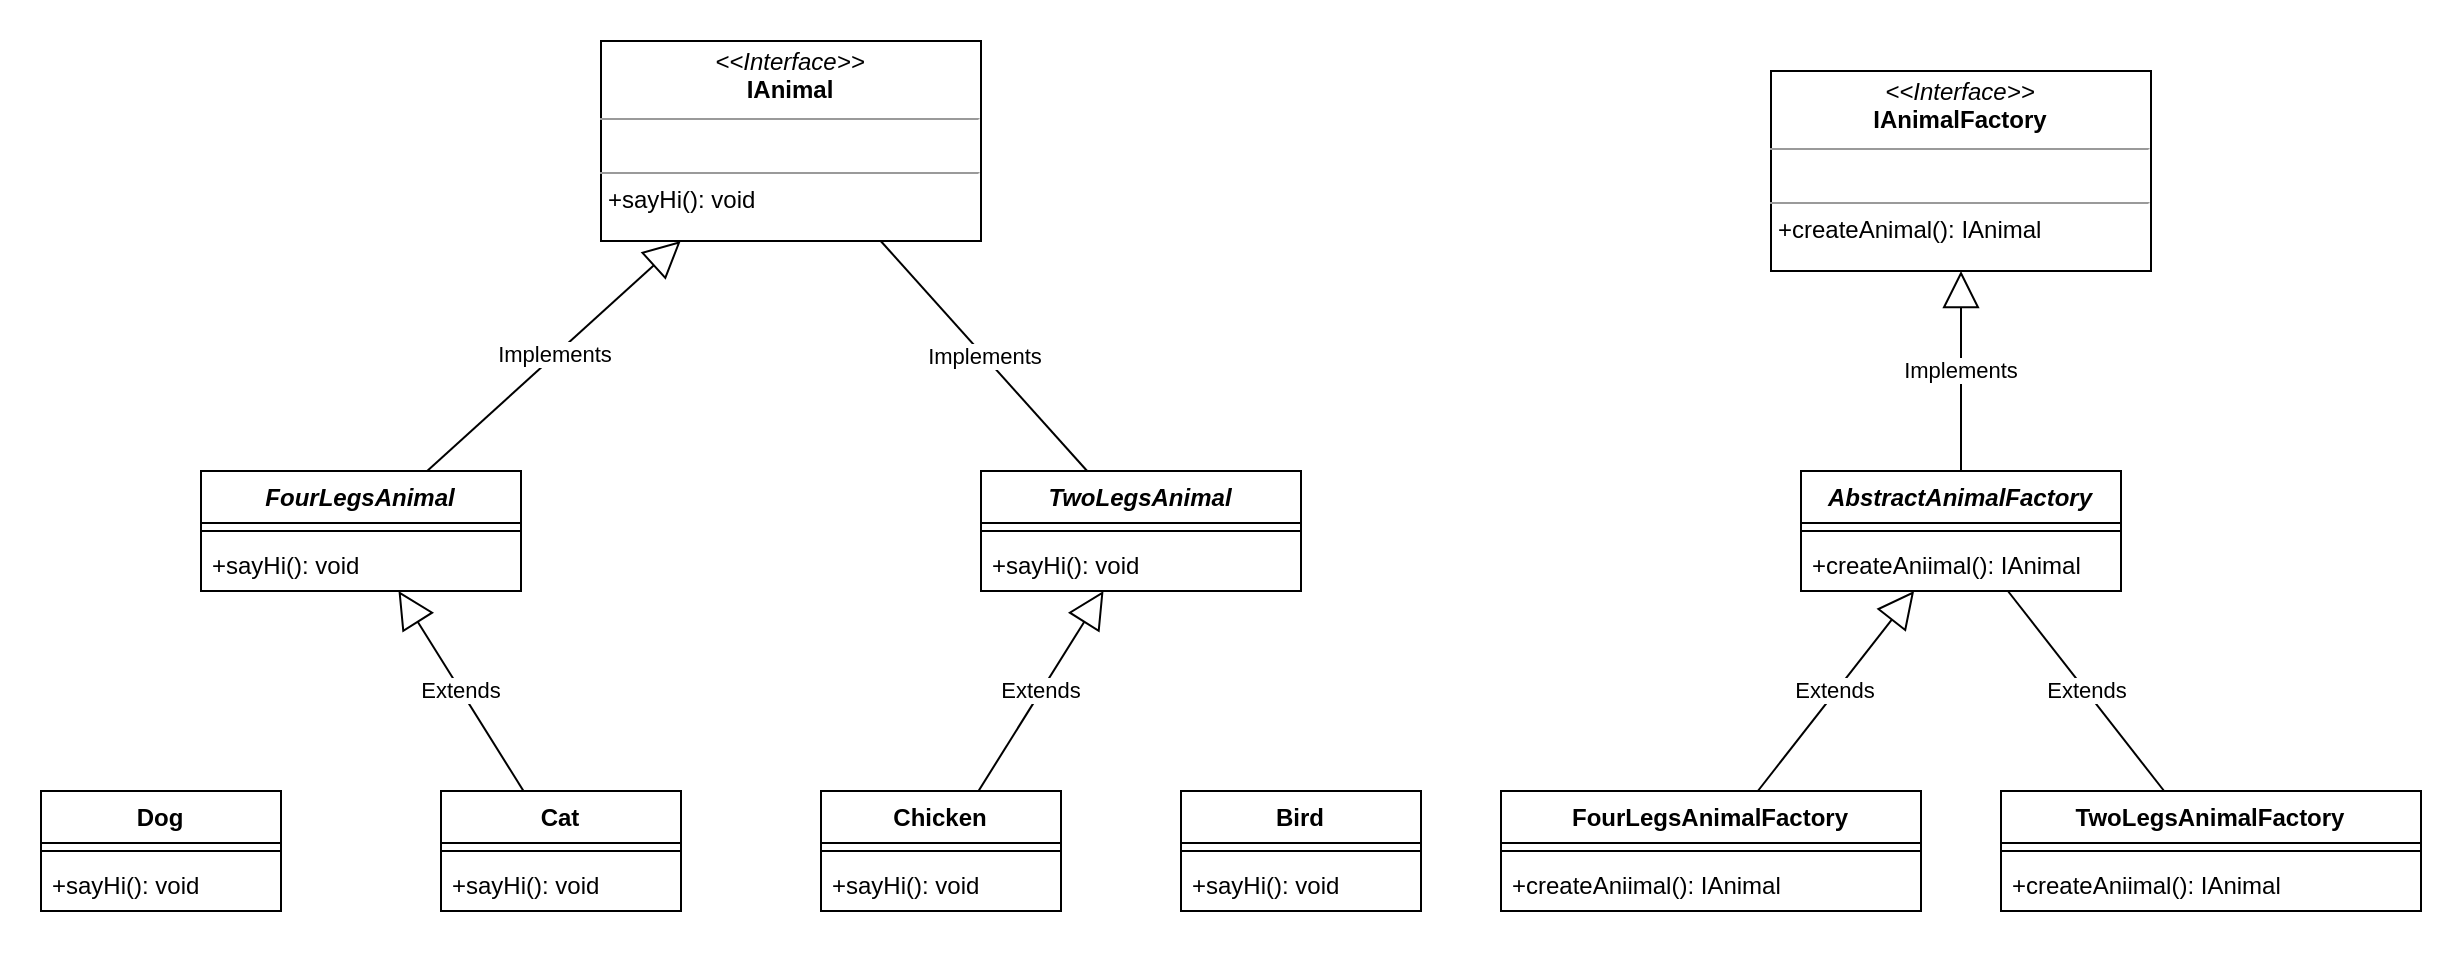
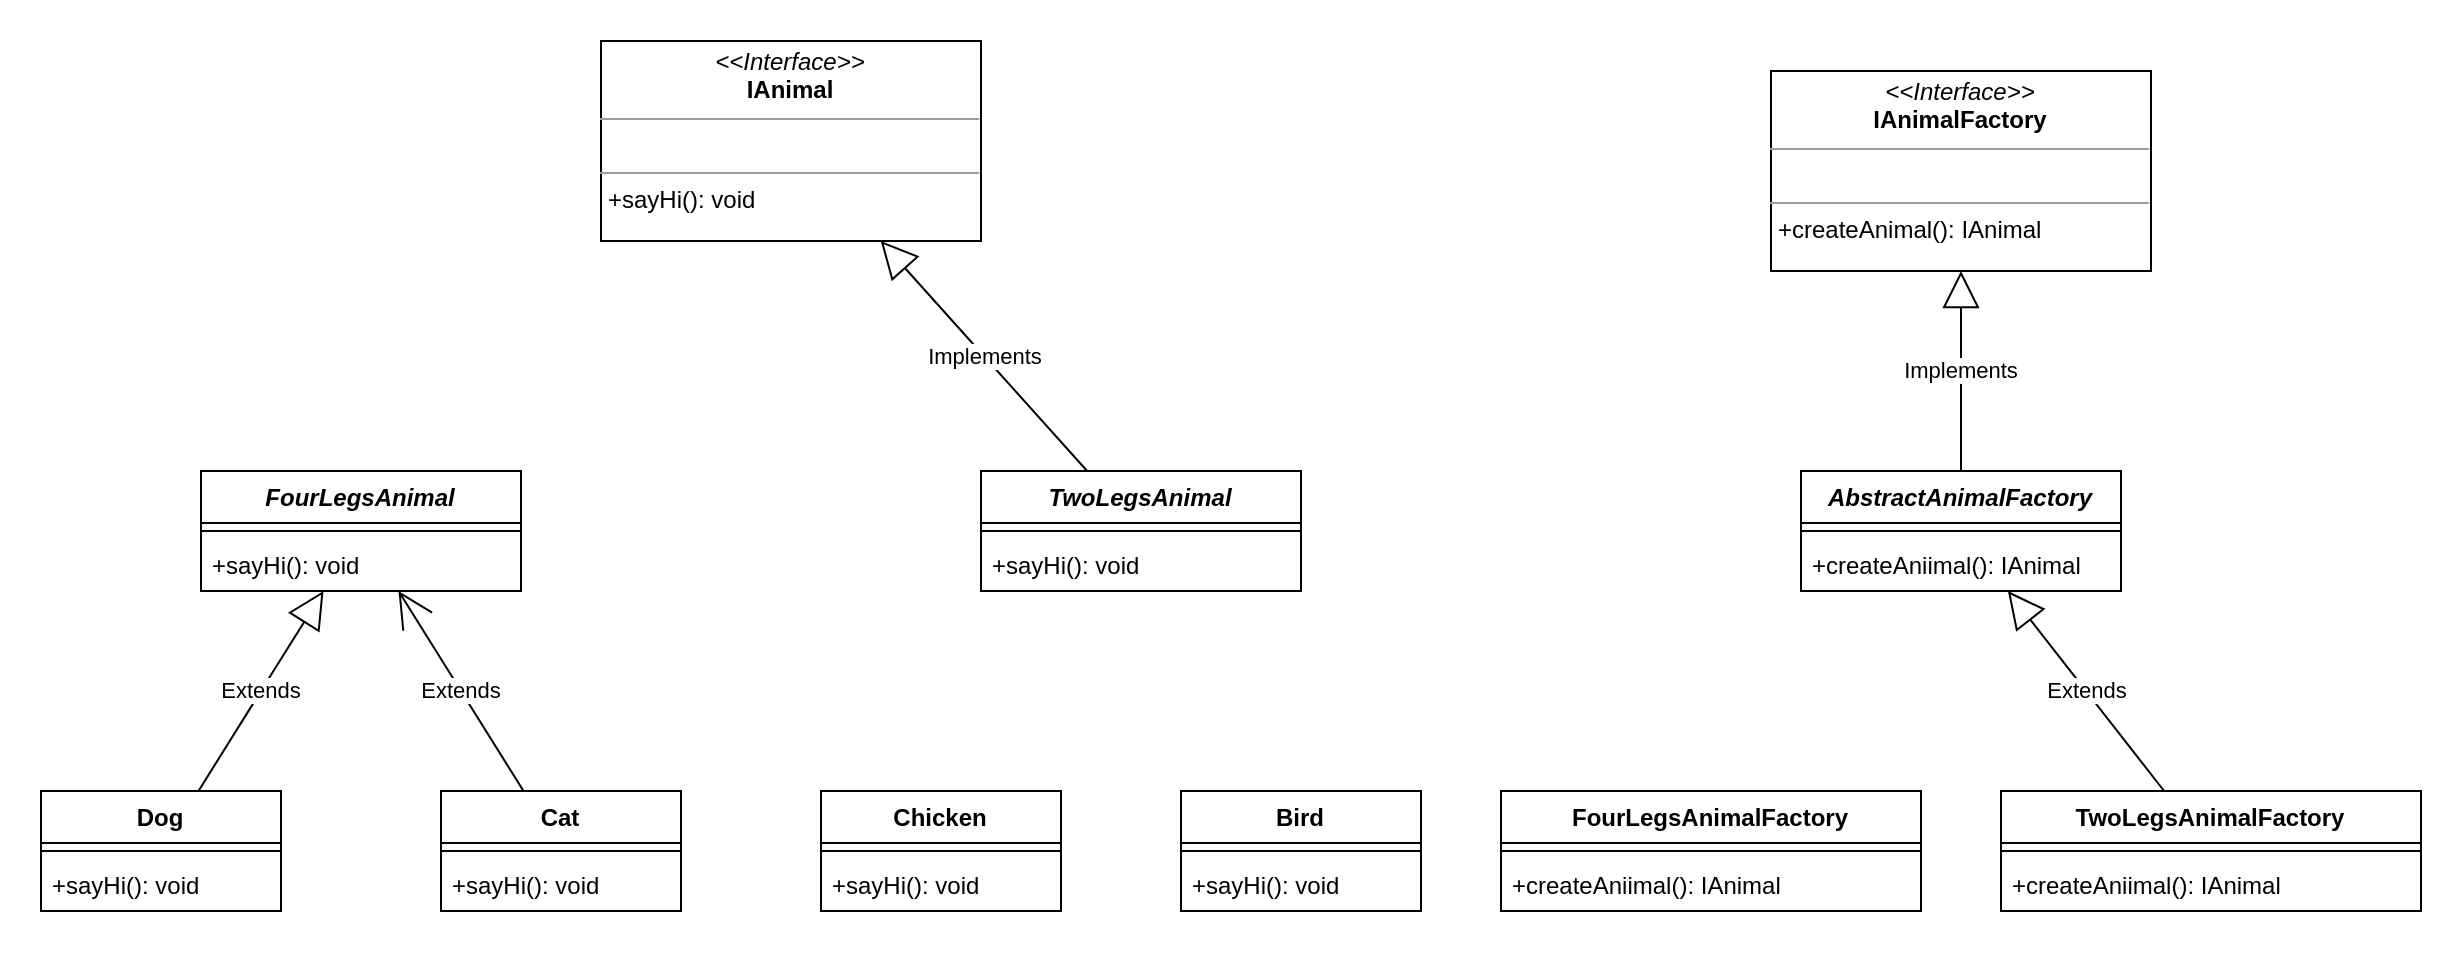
(894, 256) -> (906, 269)
(541, 368) -> none
(2021, 608) -> (2031, 620)
(418, 623) -> (410, 609)
(1825, 706) -> none
none -> (251, 707)
(1031, 707) -> none
